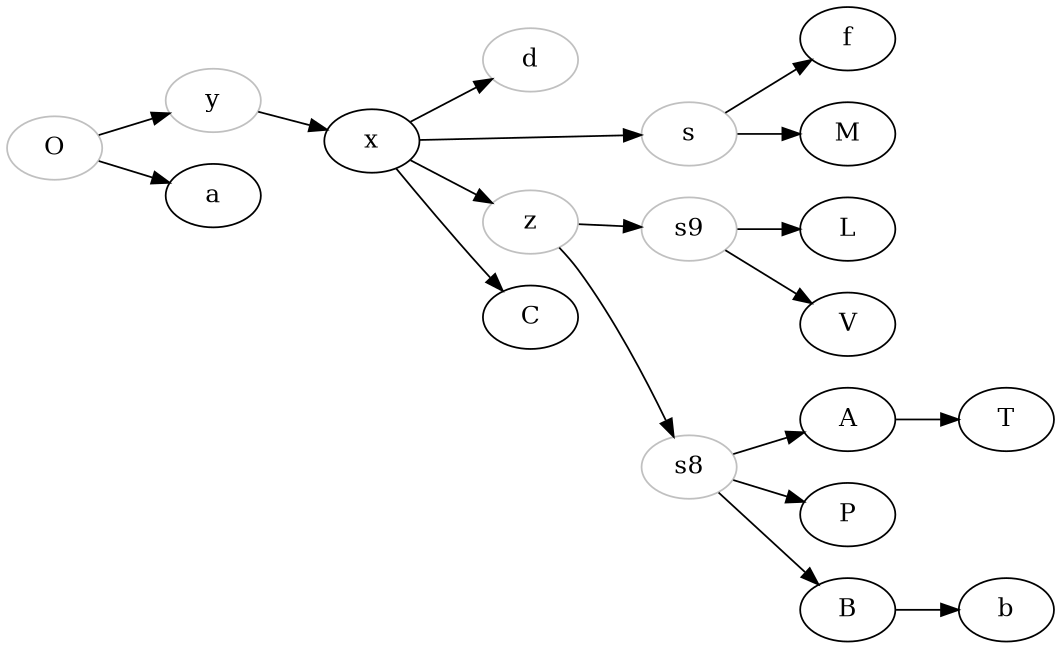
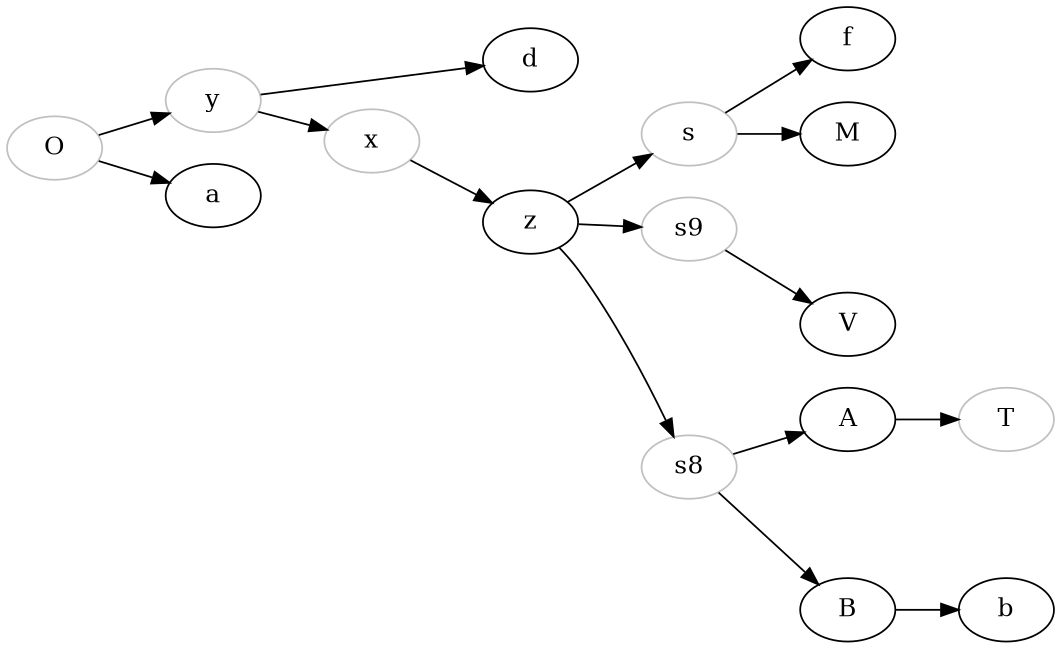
(531, 60) -> (531, 60)
(443, 105) -> (363, 81)
(522, 138) -> (602, 183)
(372, 141) -> (372, 141)
(531, 222) -> (531, 222)
(848, 229) -> none
(531, 317) -> none
(1006, 419) -> (1006, 419)
(848, 515) -> none
